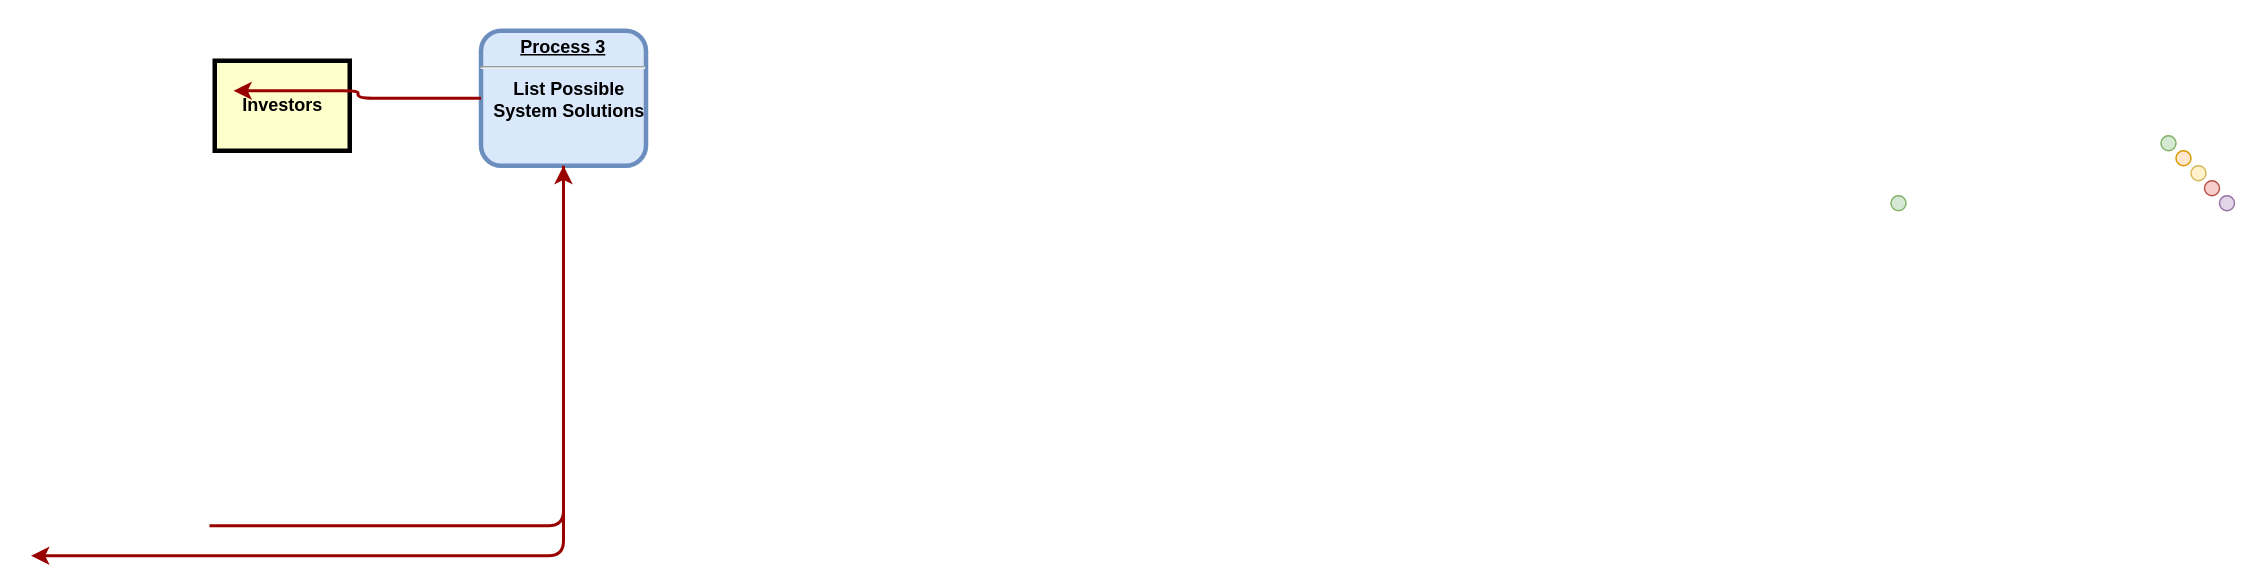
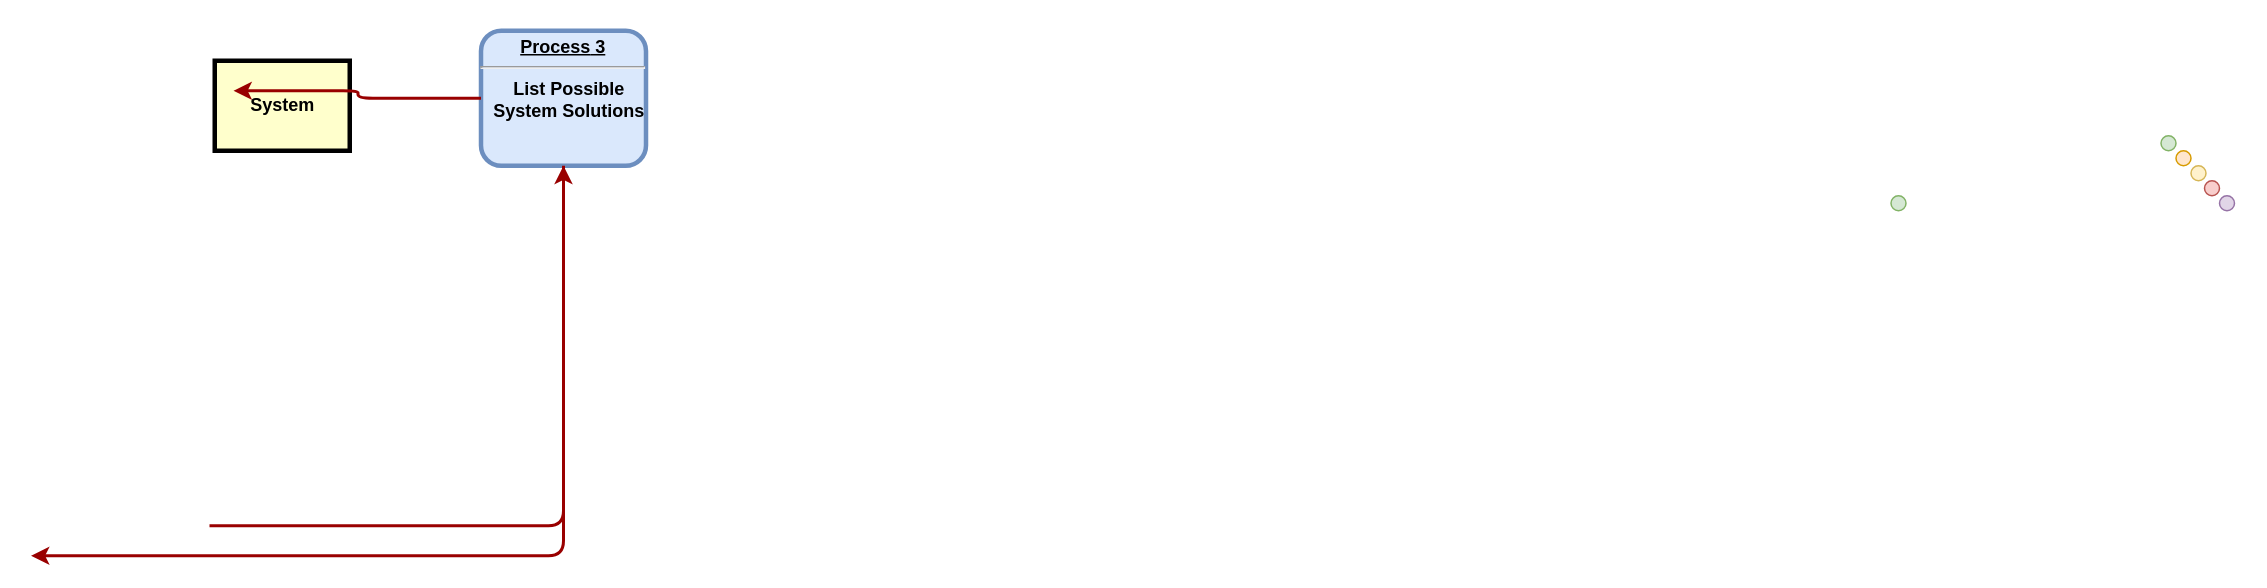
(283, 106) -> (283, 106)
